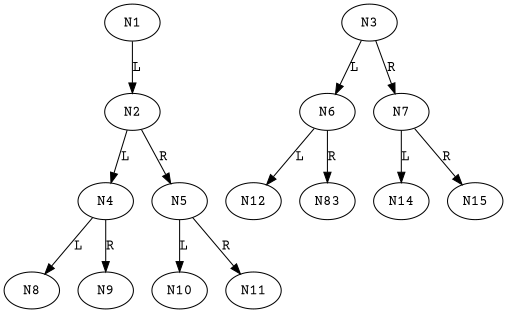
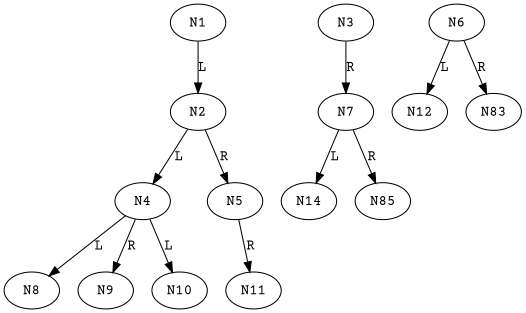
(351, 63) -> none
(475, 201) -> (383, 201)
(180, 241) -> (159, 241)
